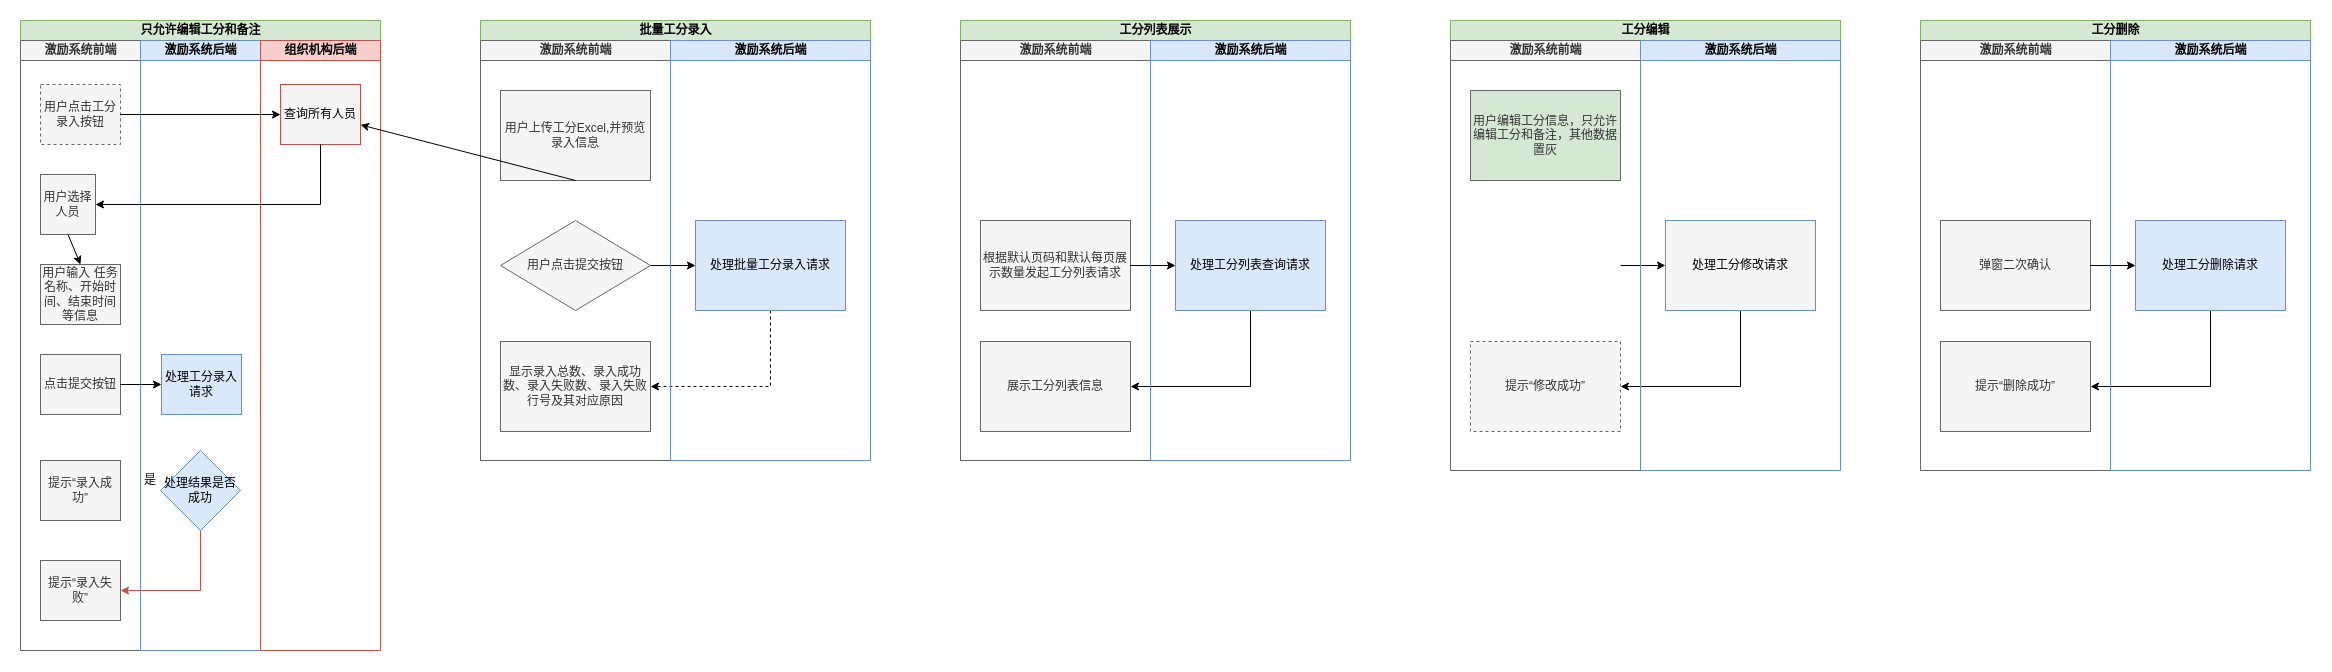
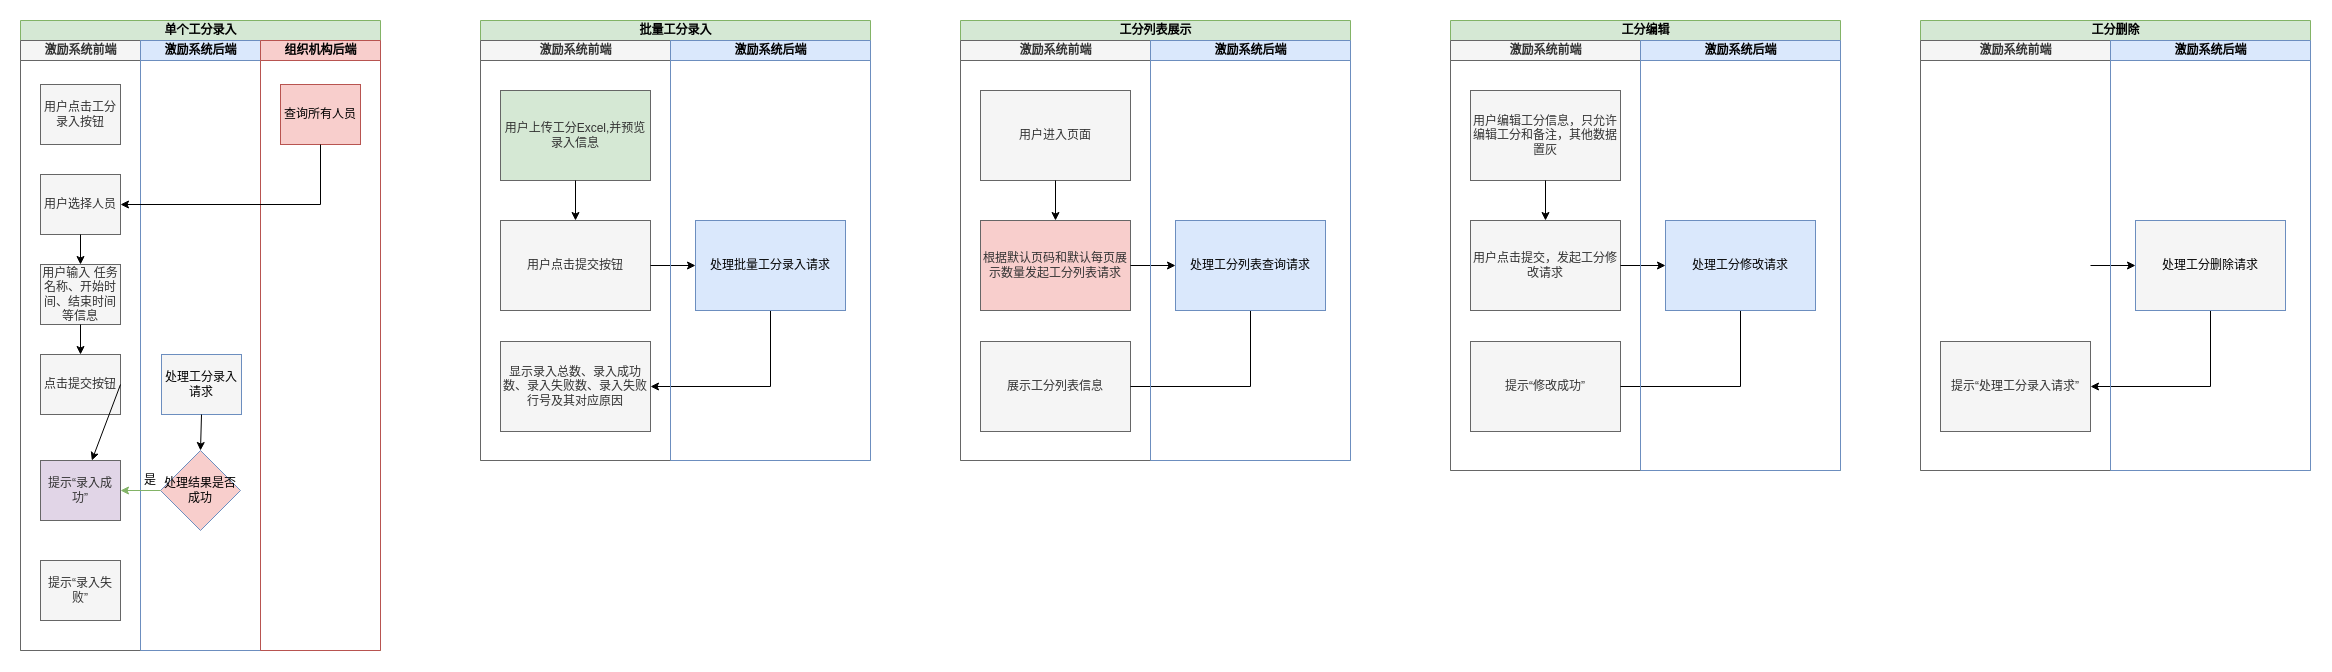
(201, 31) -> (201, 31)
(81, 115) -> (81, 115)
(197, 115) -> none
(321, 115) -> (321, 115)
(576, 136) -> (576, 136)
none -> (1056, 136)
(1546, 136) -> (1546, 136)
(472, 154) -> (576, 197)
none -> (1056, 197)
none -> (1546, 197)
(68, 205) -> (81, 205)
(576, 266) -> (576, 266)
(1056, 266) -> (1056, 266)
none -> (1546, 266)
(1741, 266) -> (1741, 266)
(2016, 266) -> none
(2211, 266) -> (2211, 266)
none -> (81, 336)
(138, 385) -> (107, 420)
(202, 385) -> (202, 385)
(752, 387) -> (752, 387)
(1138, 387) -> (1136, 387)
(1546, 387) -> (1546, 387)
(1628, 387) -> (1625, 387)
(2016, 387) -> (2016, 387)
none -> (201, 429)
(81, 491) -> (81, 491)
none -> (144, 491)
(201, 491) -> (201, 491)
(194, 591) -> none
